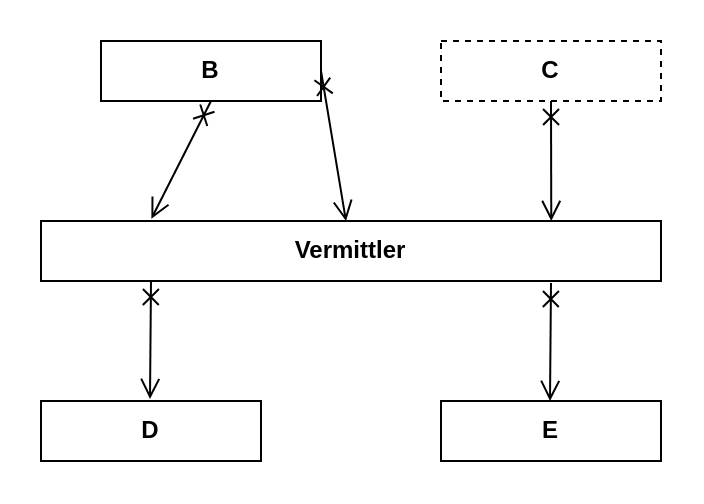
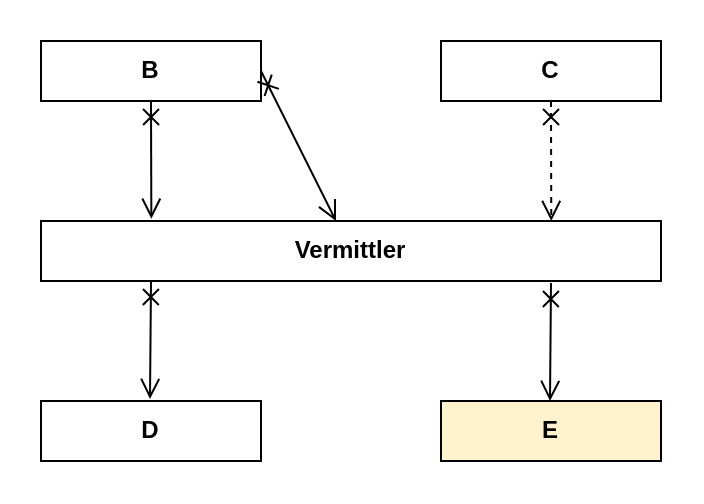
(211, 71) -> (151, 71)
(551, 71) -> (551, 71)
(551, 158) -> (551, 158)
(551, 431) -> (551, 431)
